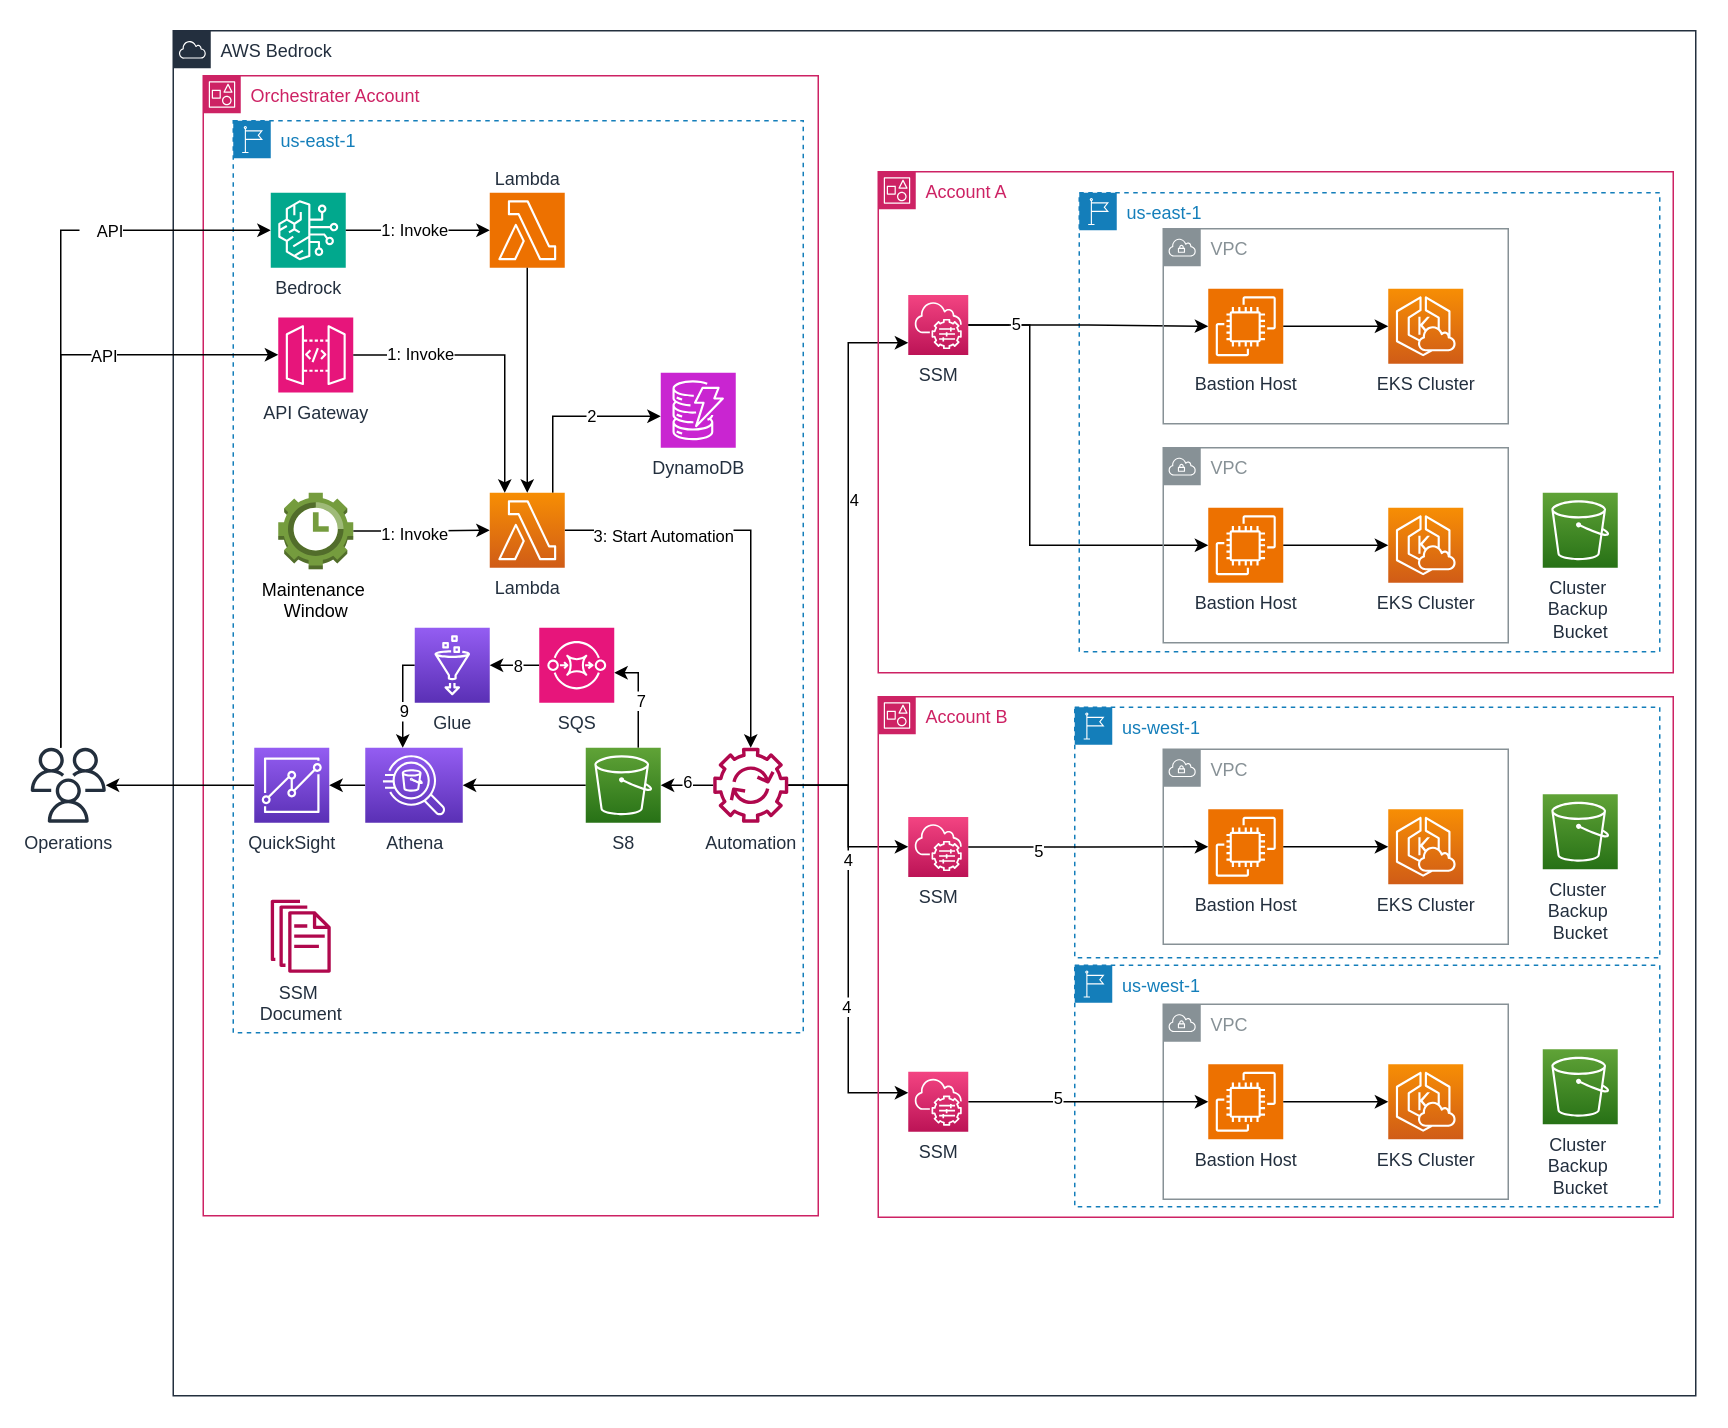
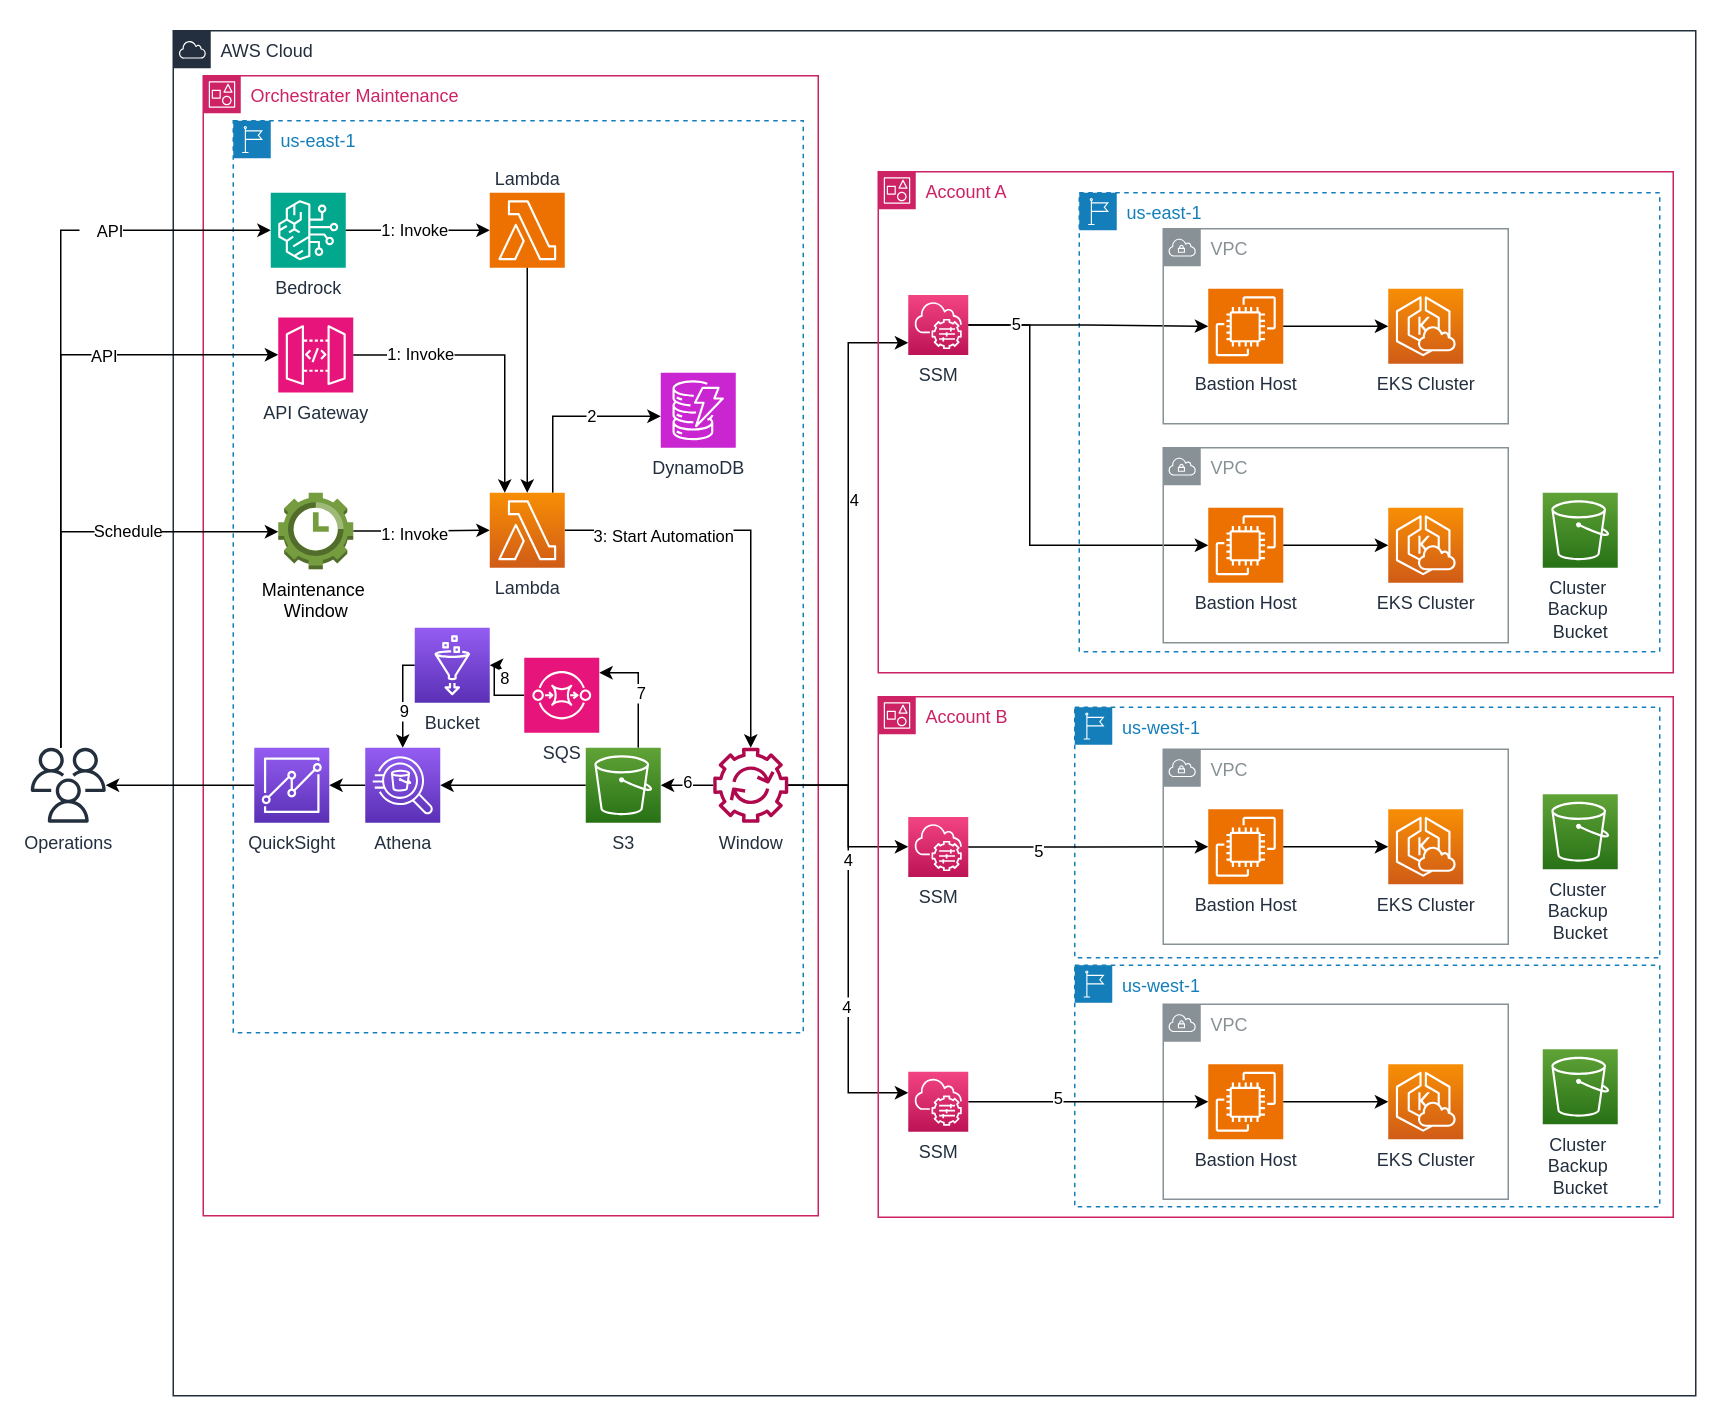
(274, 52) -> (262, 52)
(350, 97) -> (368, 97)
none -> (165, 532)
(577, 665) -> (562, 695)
(453, 724) -> (453, 724)
(414, 785) -> (403, 785)
(624, 844) -> (624, 844)
(752, 844) -> (752, 844)
(301, 936) -> none
